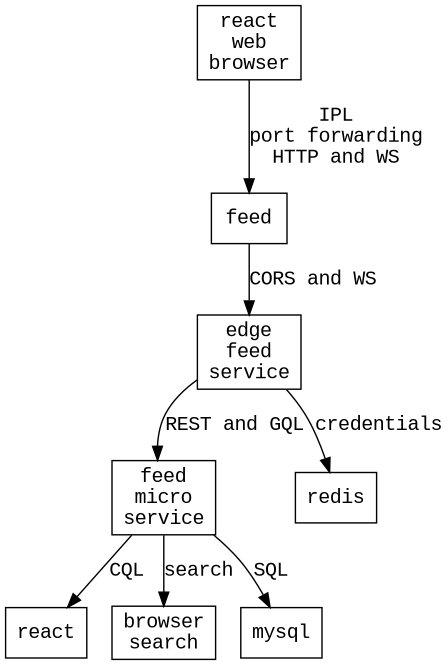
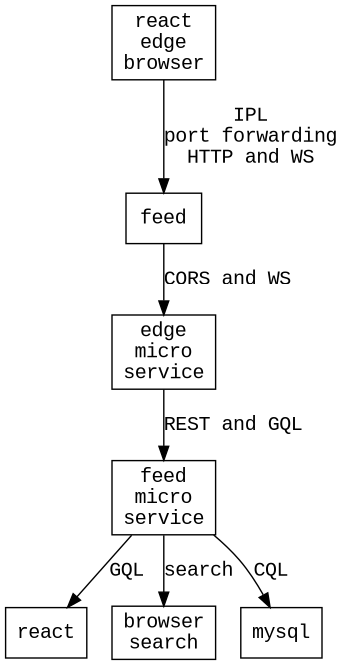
(249, 43) -> (164, 43)
(249, 352) -> (164, 352)
(336, 498) -> none
(127, 570) -> (127, 570)
(271, 570) -> (271, 570)
